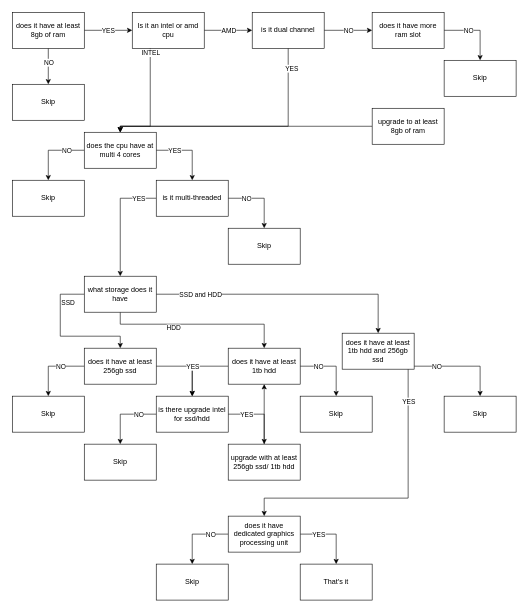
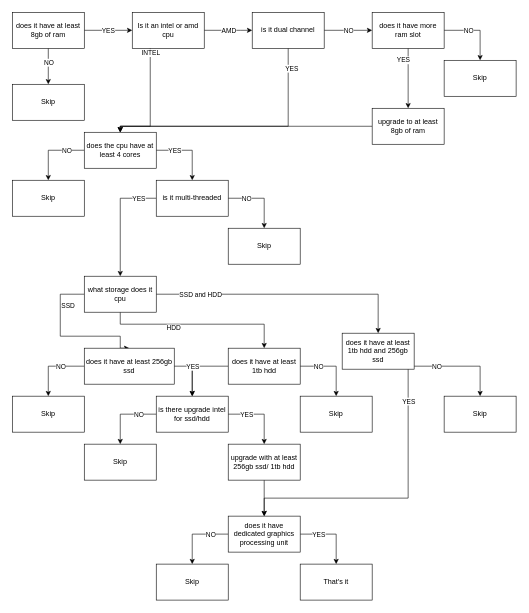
none -> (408, 59)
(120, 150) -> (120, 150)
(120, 294) -> (120, 294)
(120, 366) -> (129, 366)
(264, 389) -> (264, 488)
